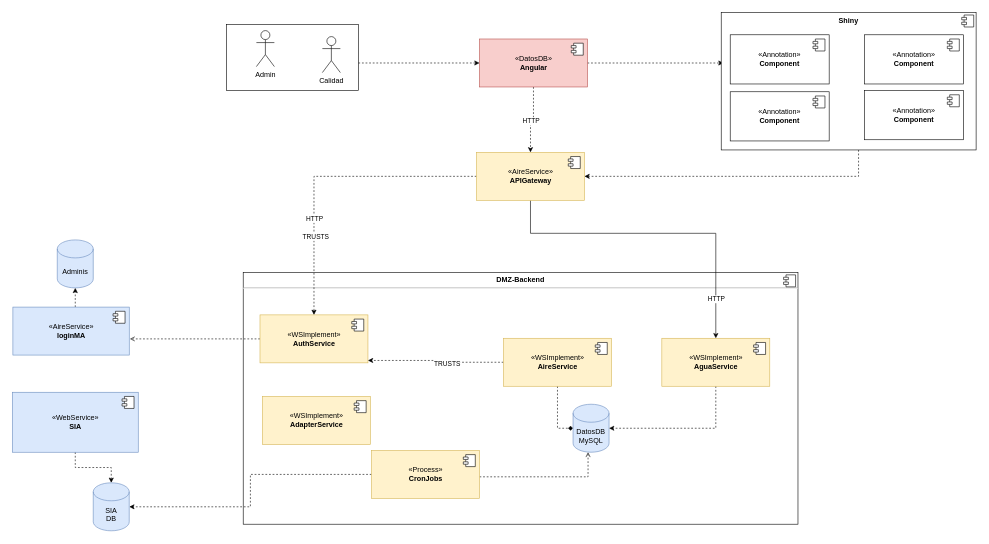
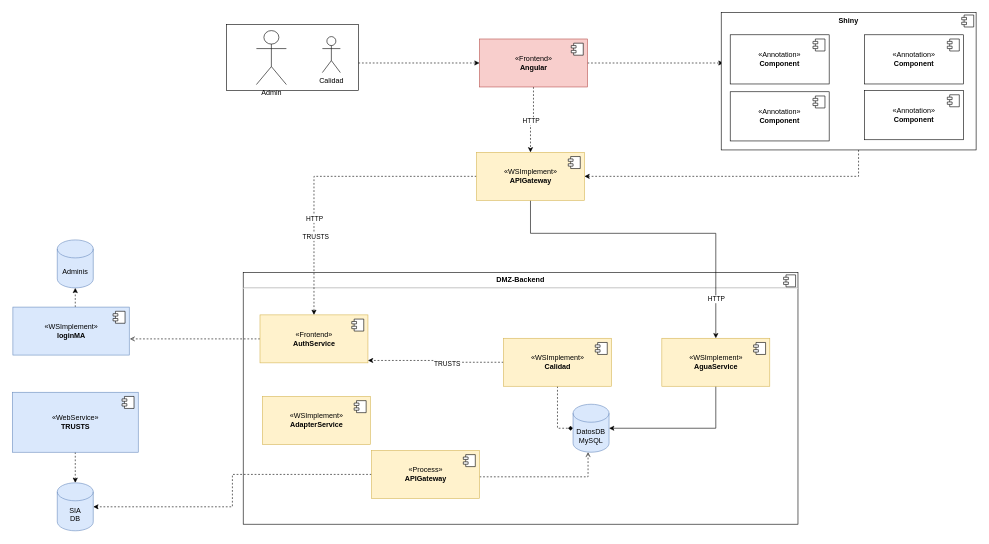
(266, 48) -> (272, 57)
(534, 63) -> (534, 63)
(531, 176) -> (531, 176)
(71, 331) -> (71, 331)
(314, 339) -> (314, 339)
(558, 362) -> (558, 362)
(76, 422) -> (76, 422)
(686, 428) -> (686, 428)
(426, 474) -> (426, 474)
(111, 507) -> (75, 507)
